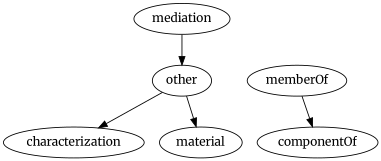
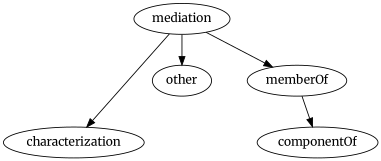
none -> (235, 48)
(134, 108) -> (131, 77)
(201, 142) -> none
